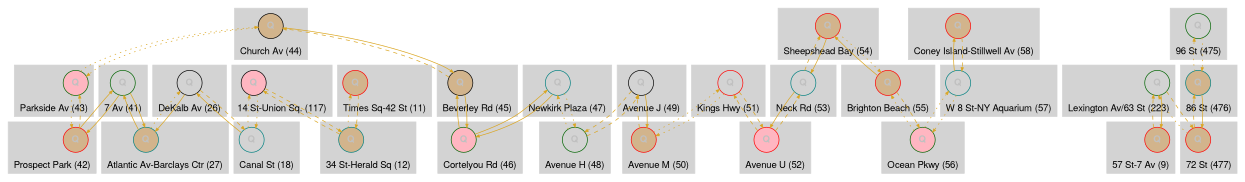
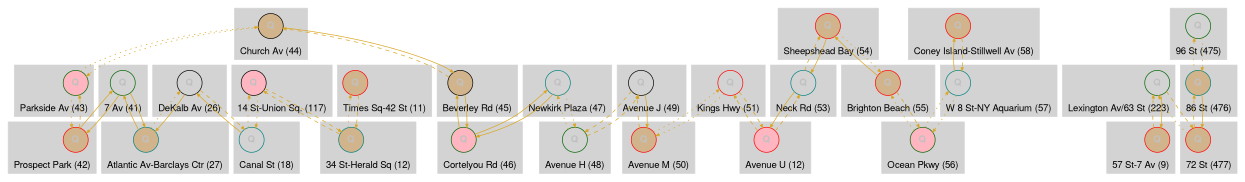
(775, 166) -> (775, 166)
